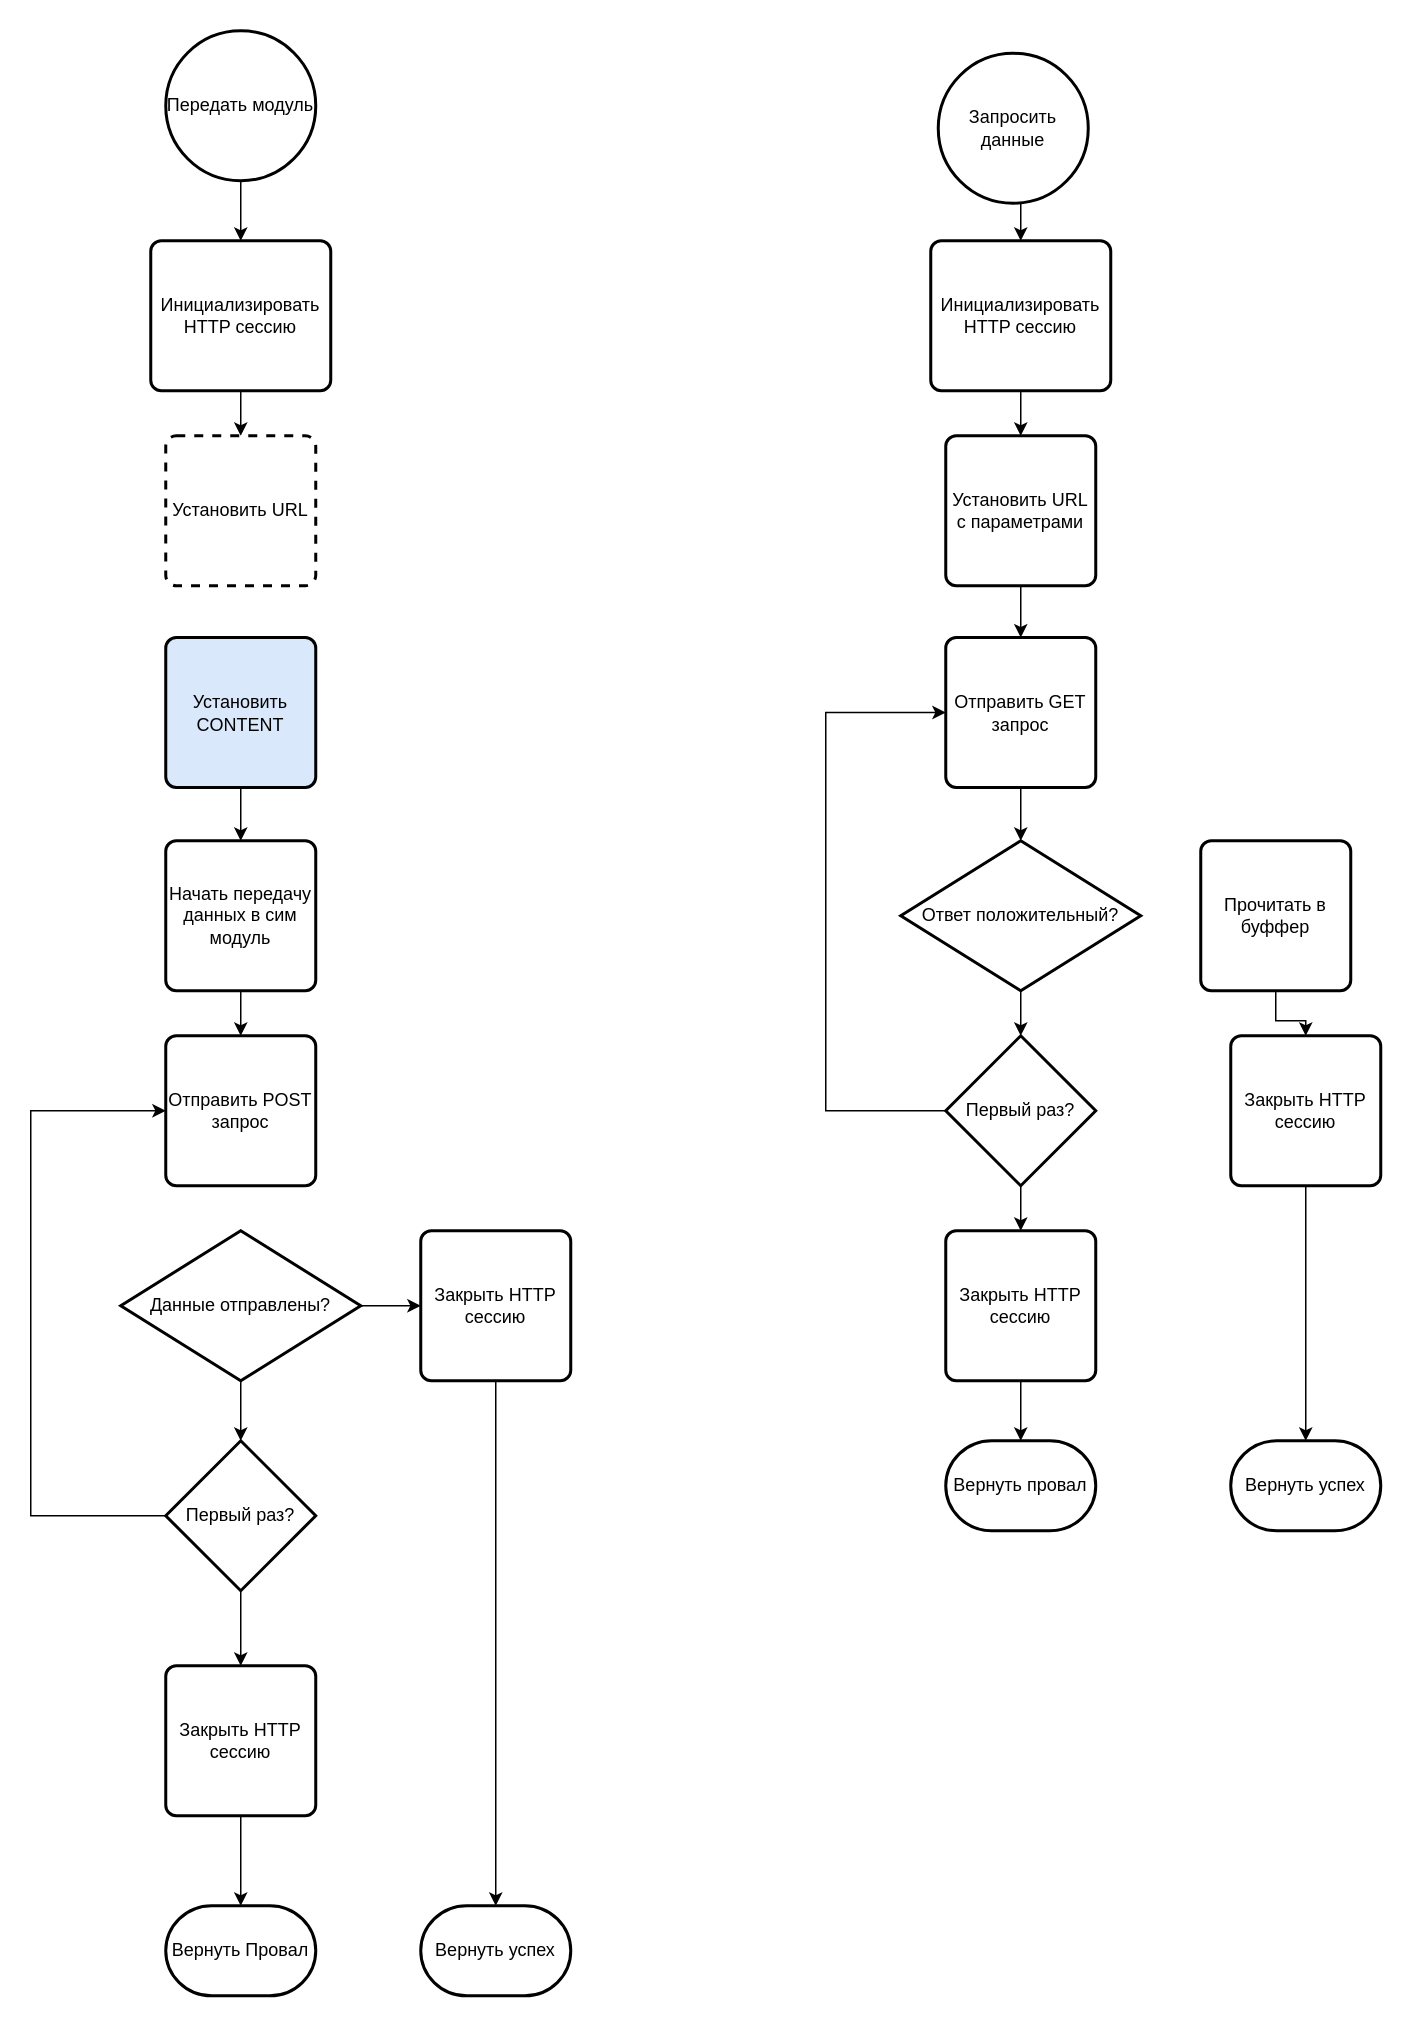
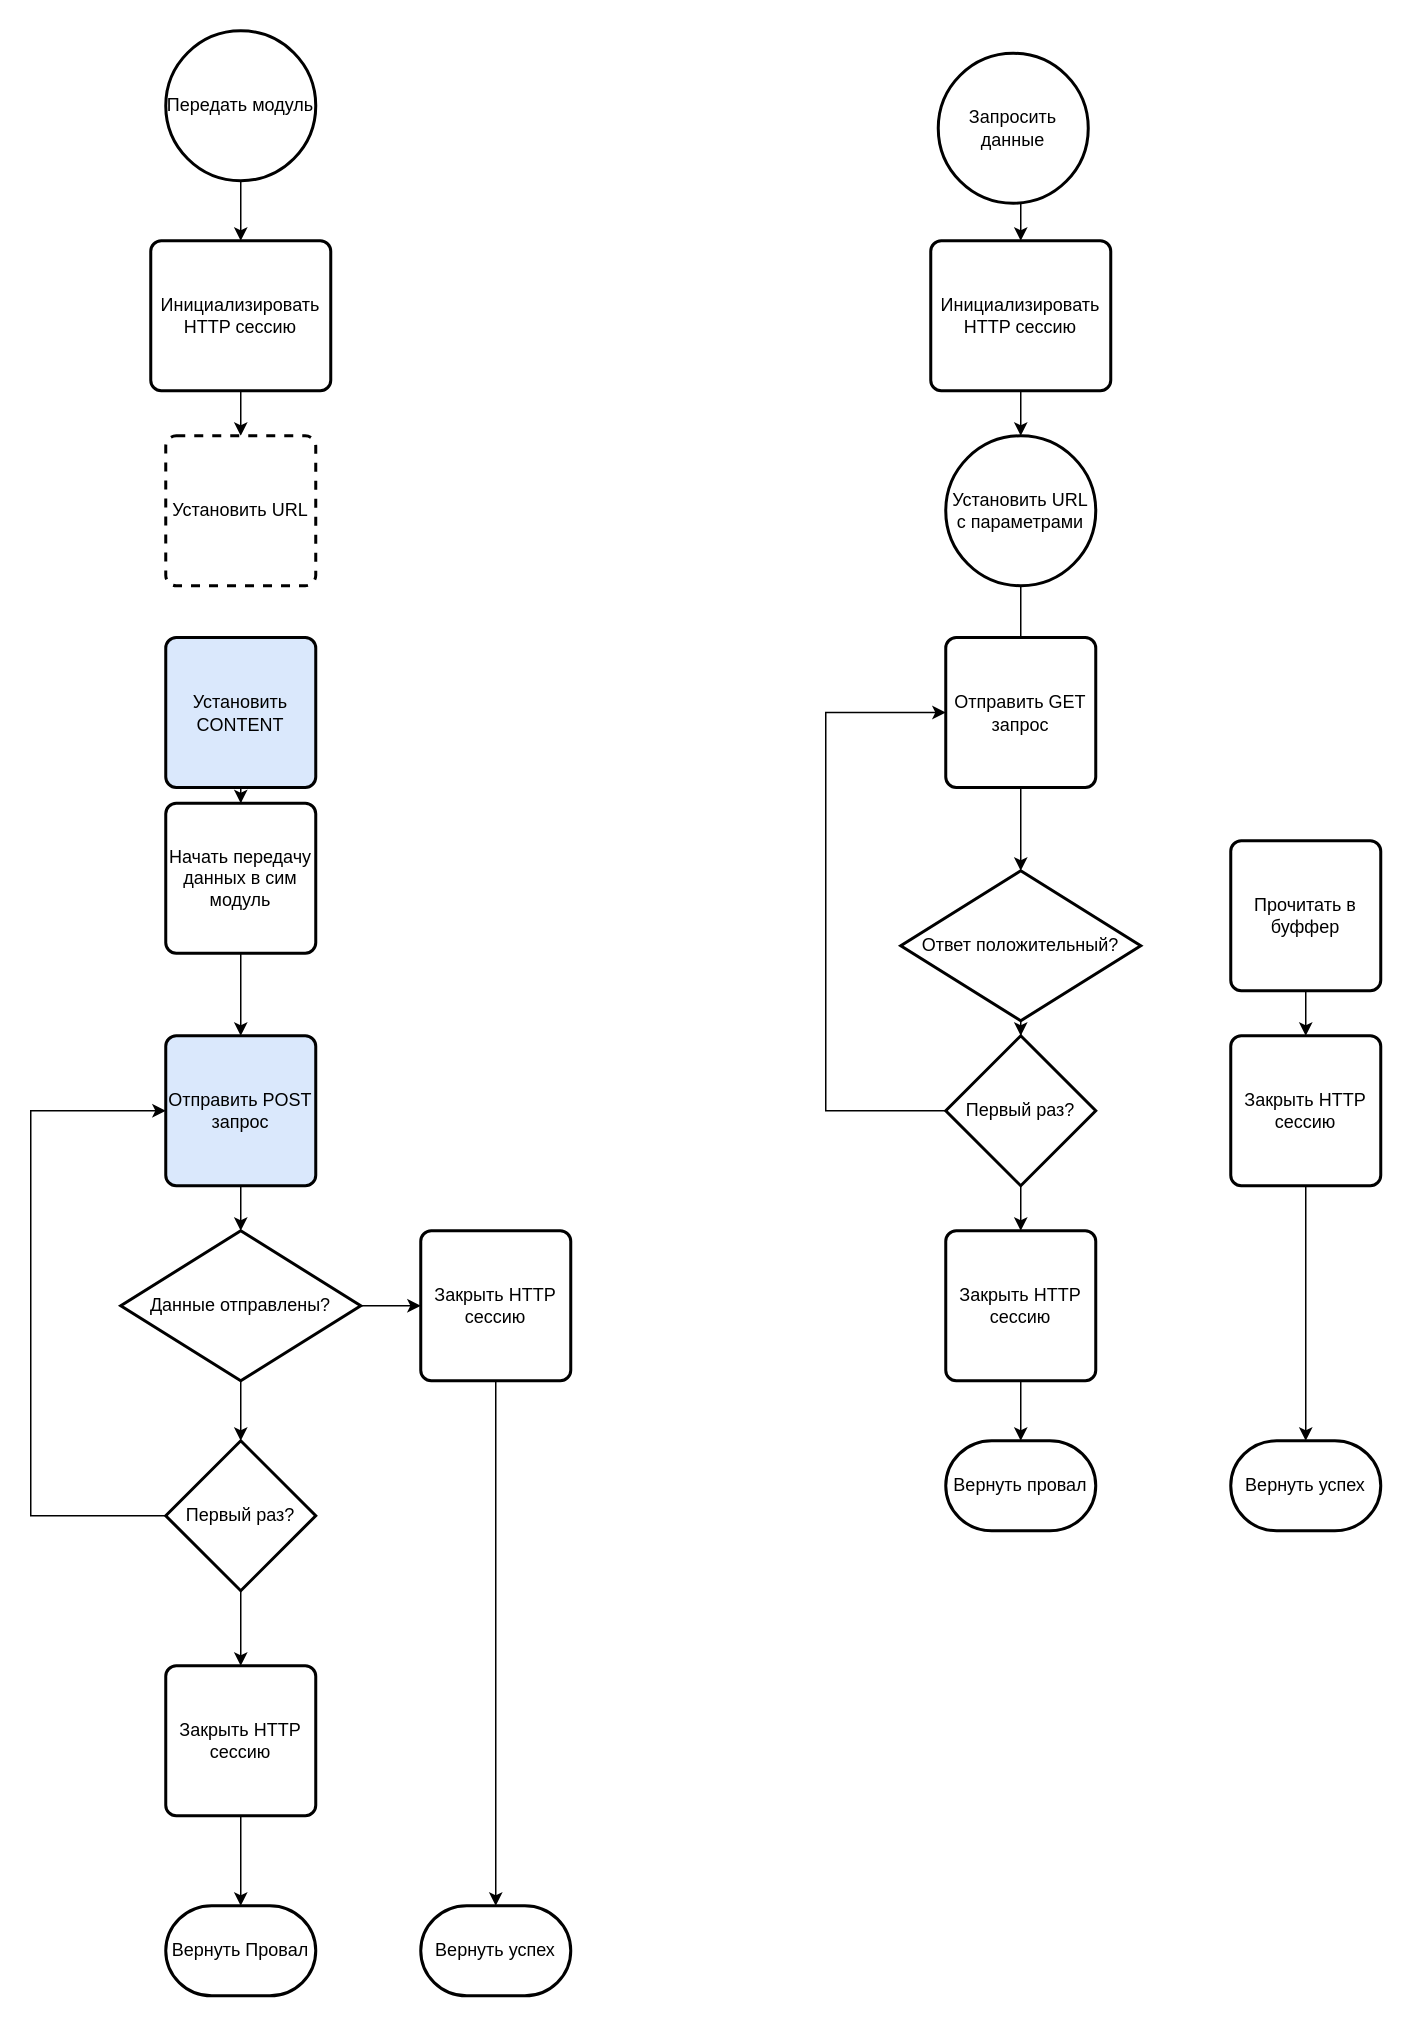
(1021, 511) -> (1021, 511)
(1021, 626) -> (1021, 630)
(241, 916) -> (241, 878)
(1021, 916) -> (1021, 946)
(1276, 916) -> (1306, 916)
(241, 1111) -> (241, 1111)
none -> (241, 1214)
